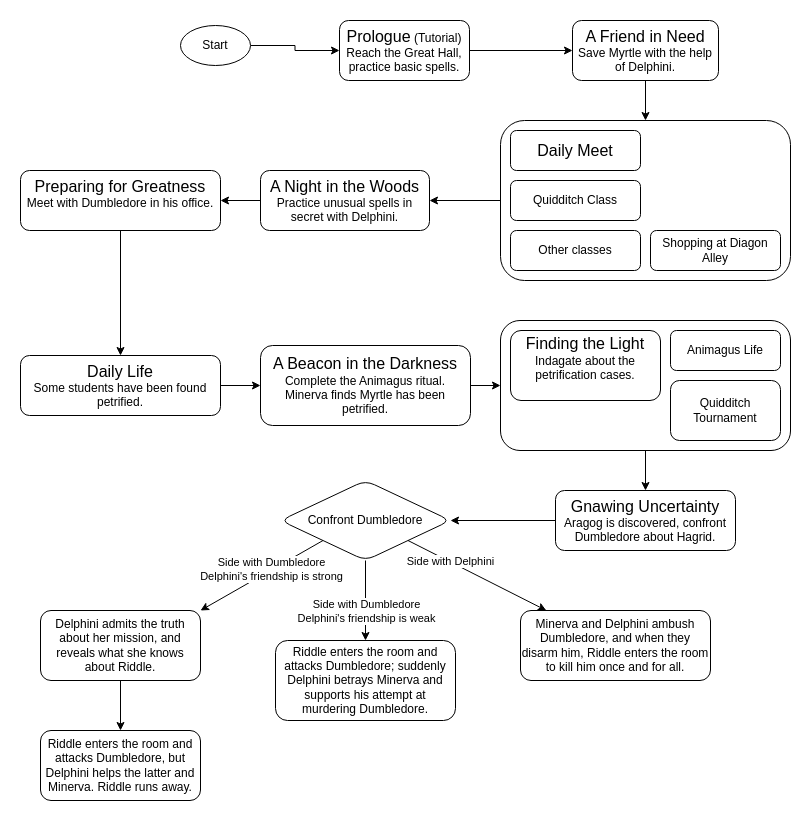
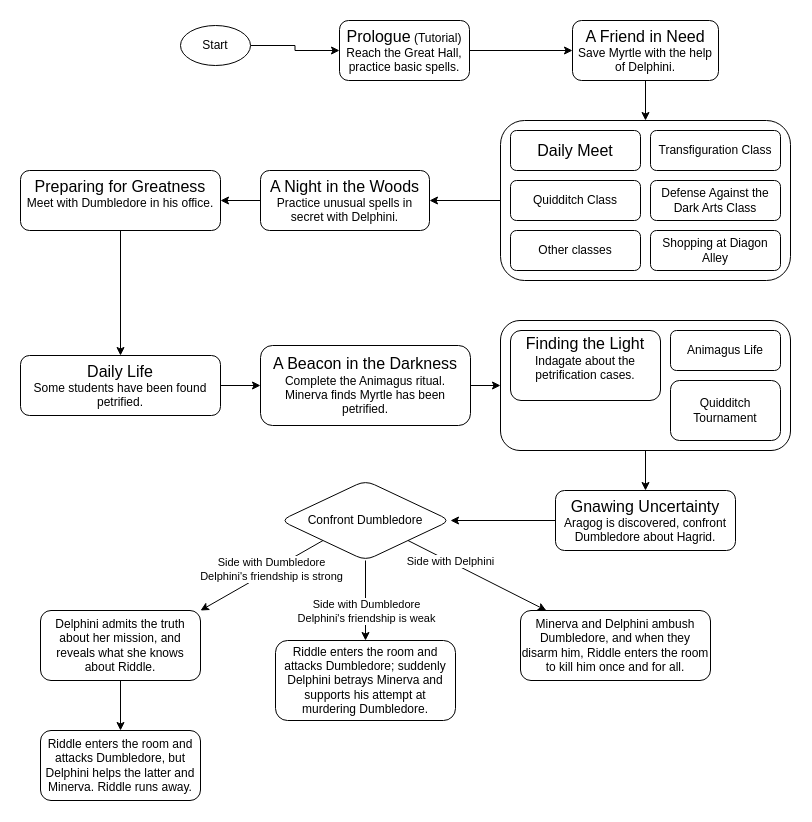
none -> (716, 151)
none -> (716, 201)
